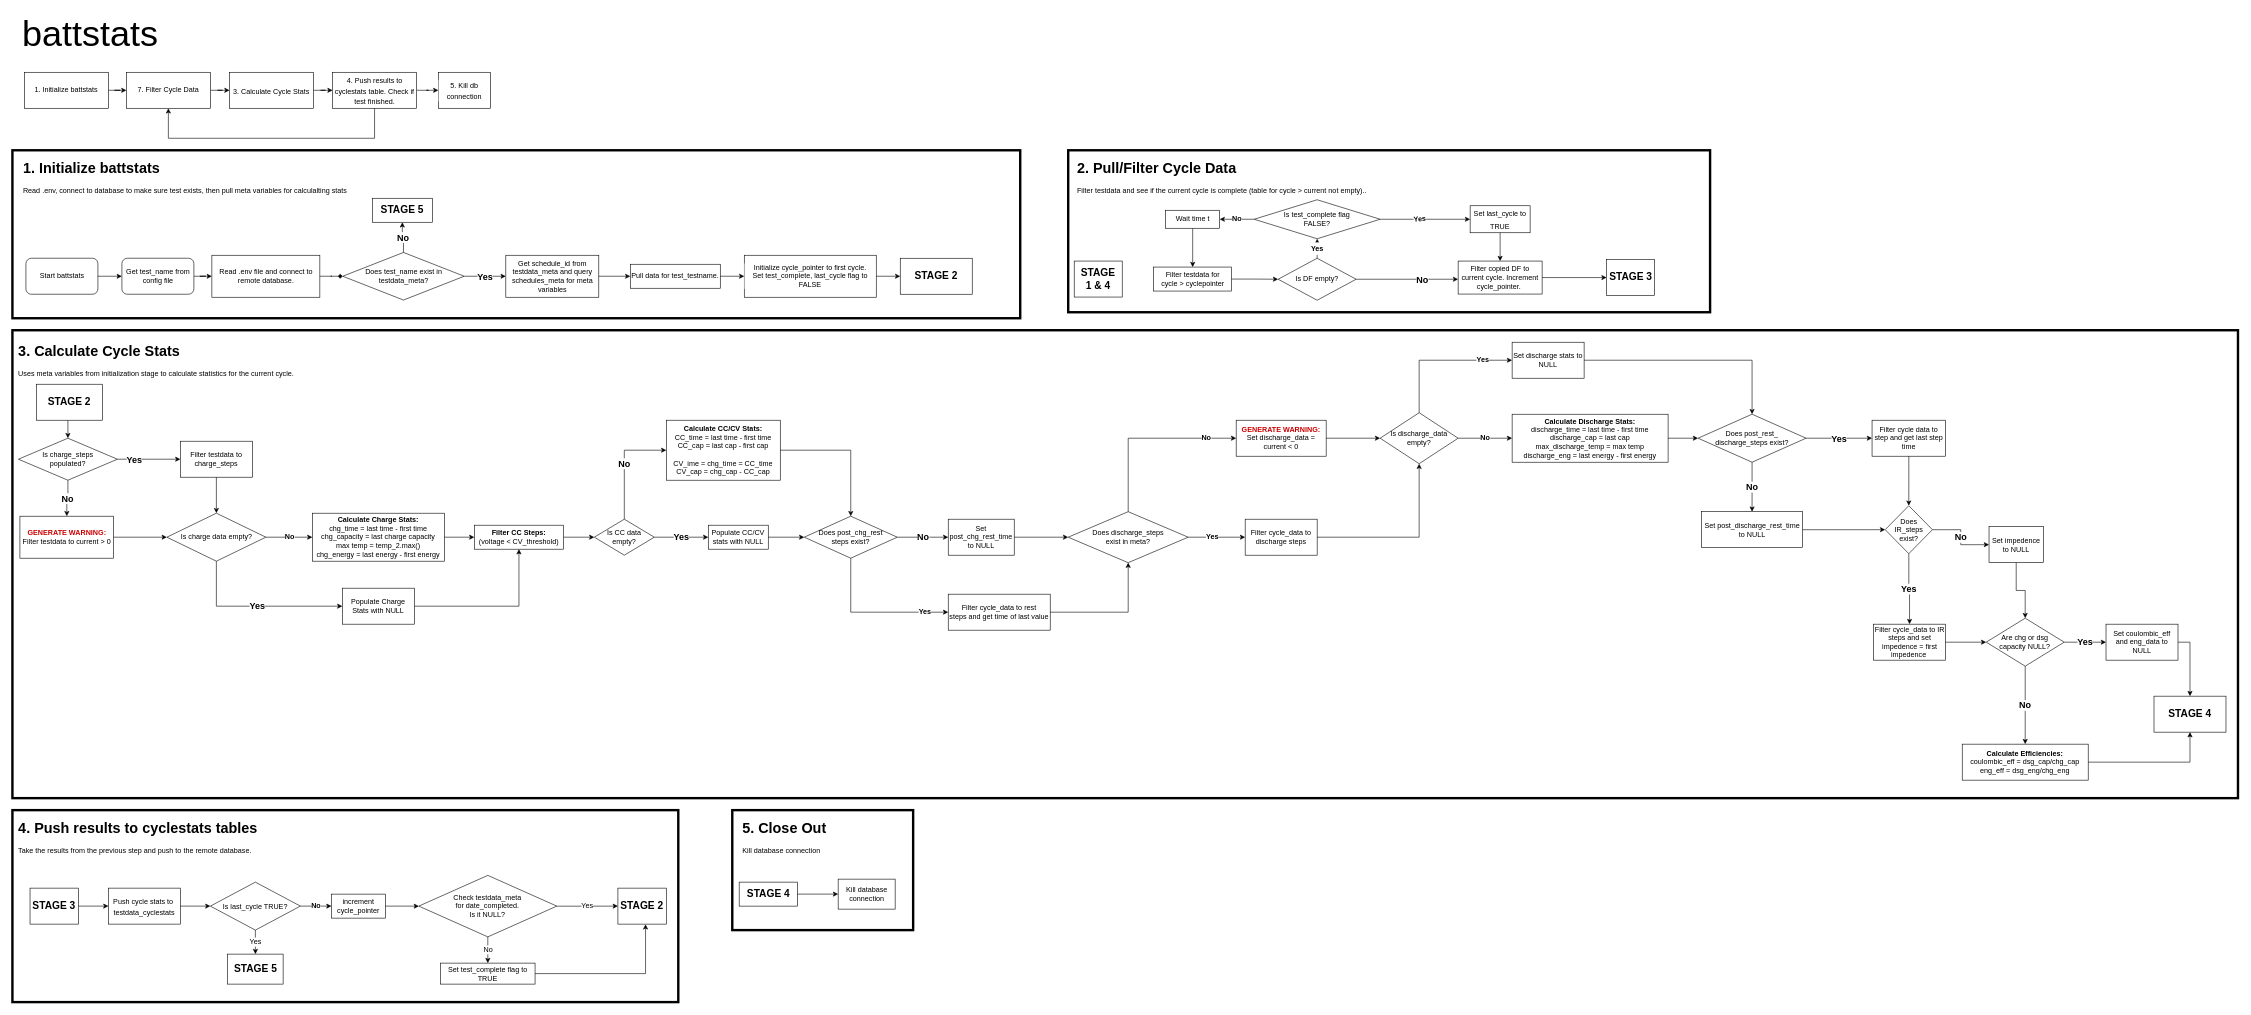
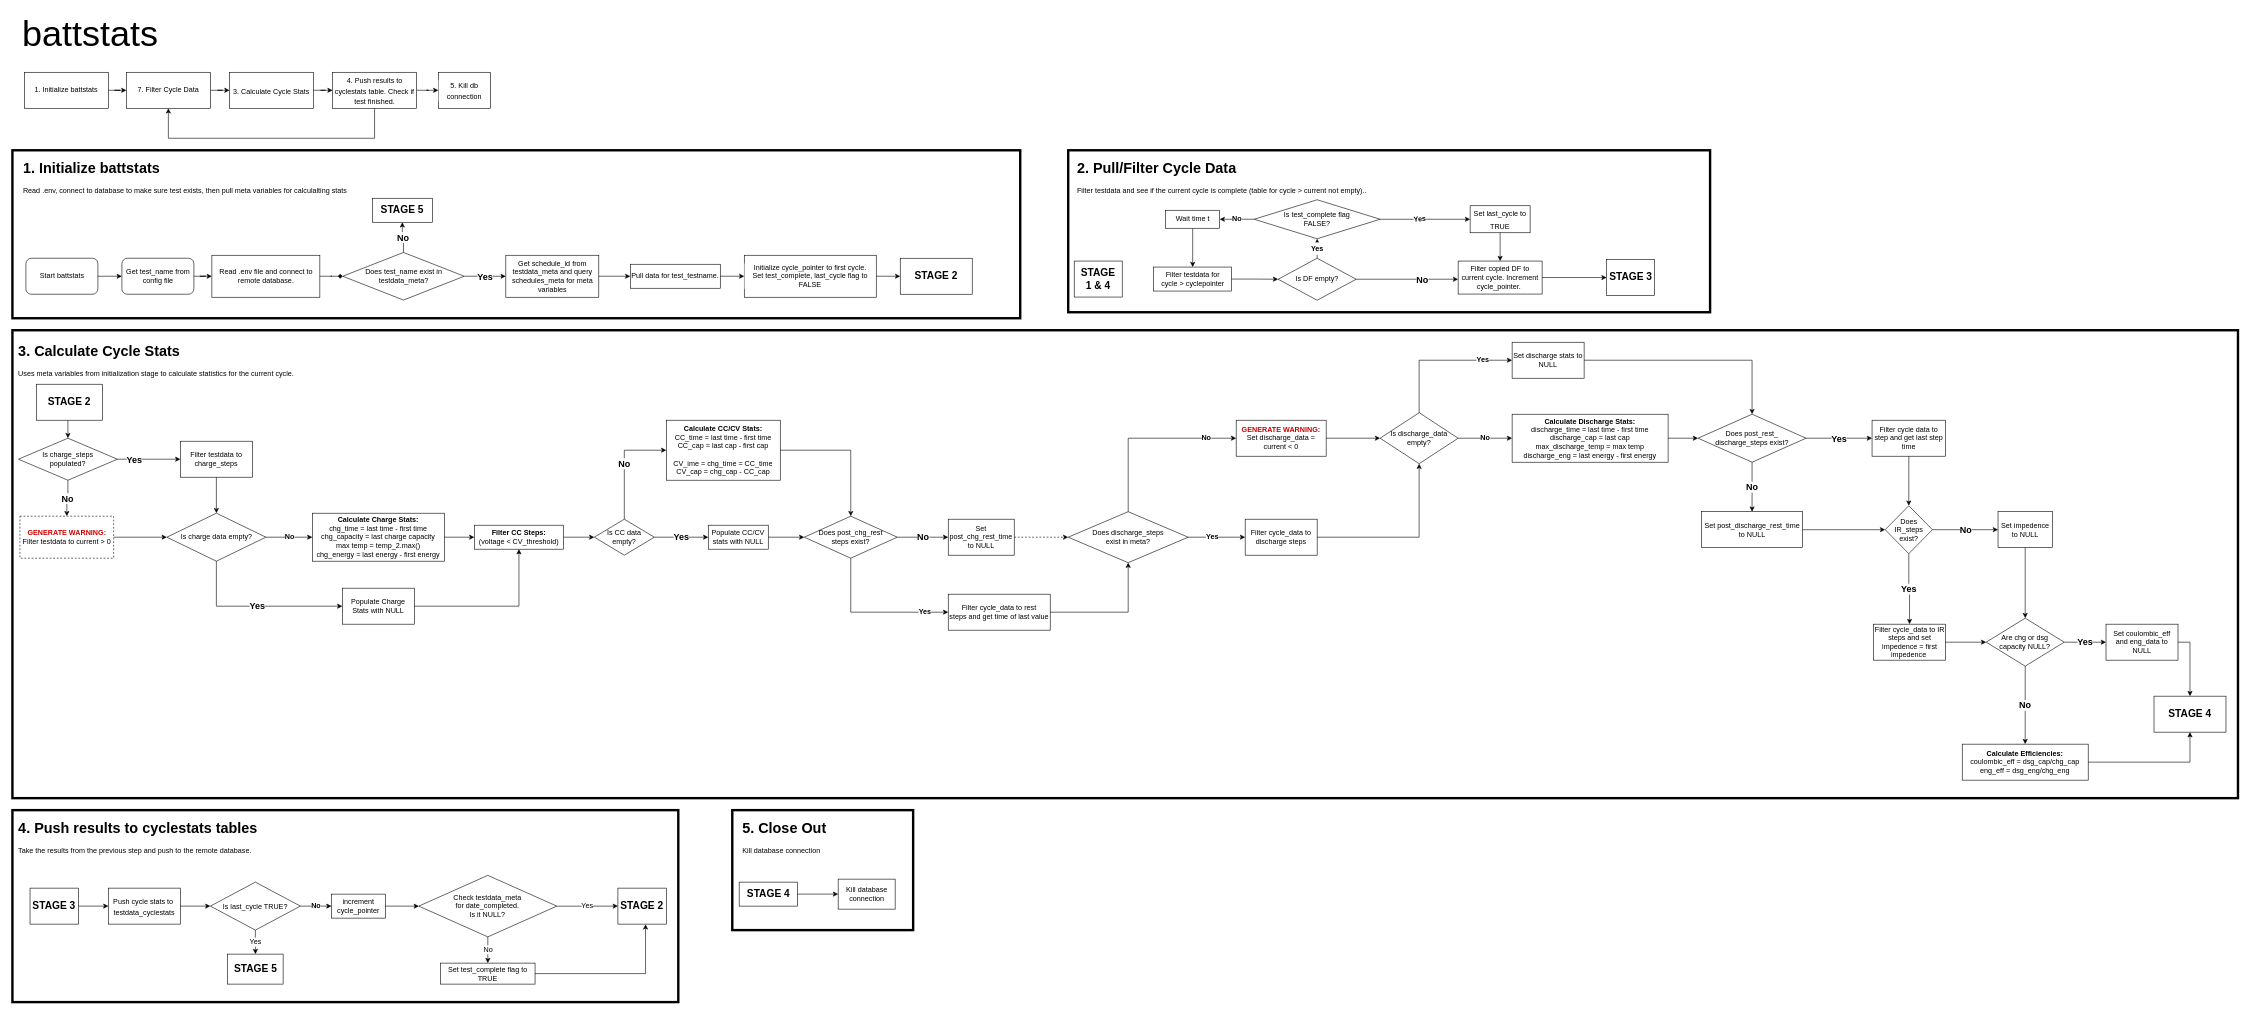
(67, 537) -> (67, 537)
(1039, 537) -> (1039, 537)
(2016, 545) -> (2025, 530)
